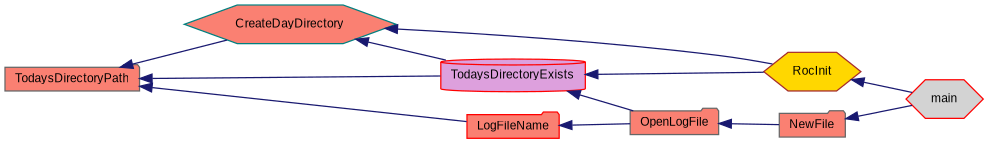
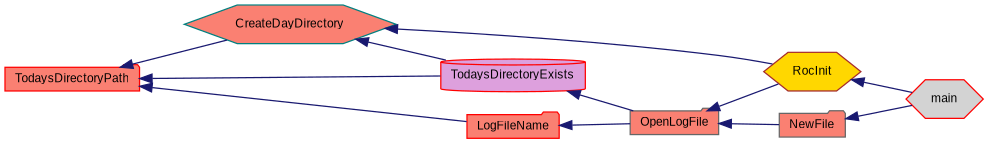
(681, 73) -> (749, 95)
(72, 79) -> (72, 79)
